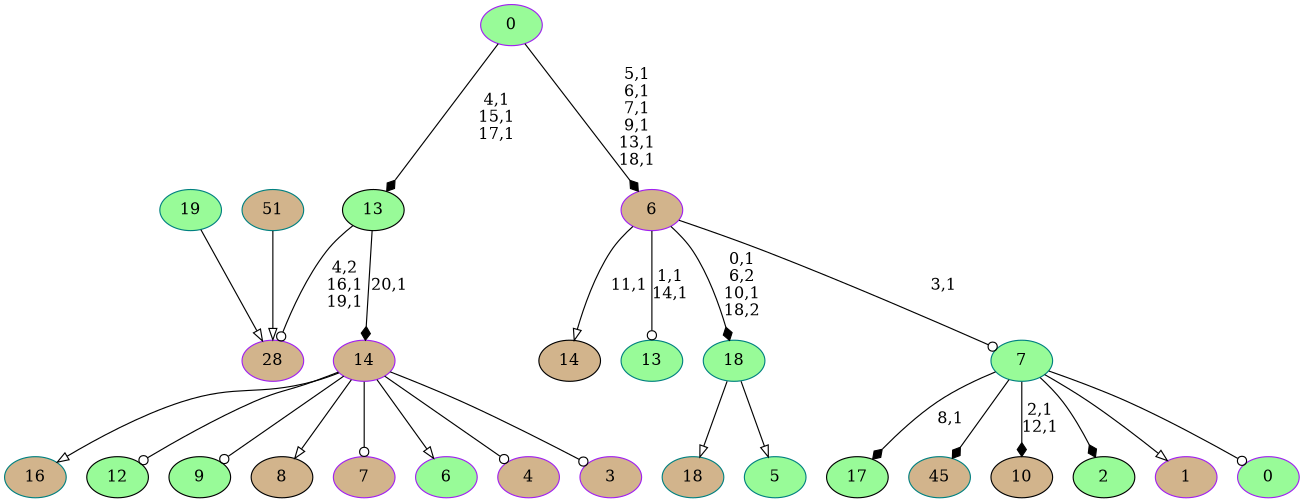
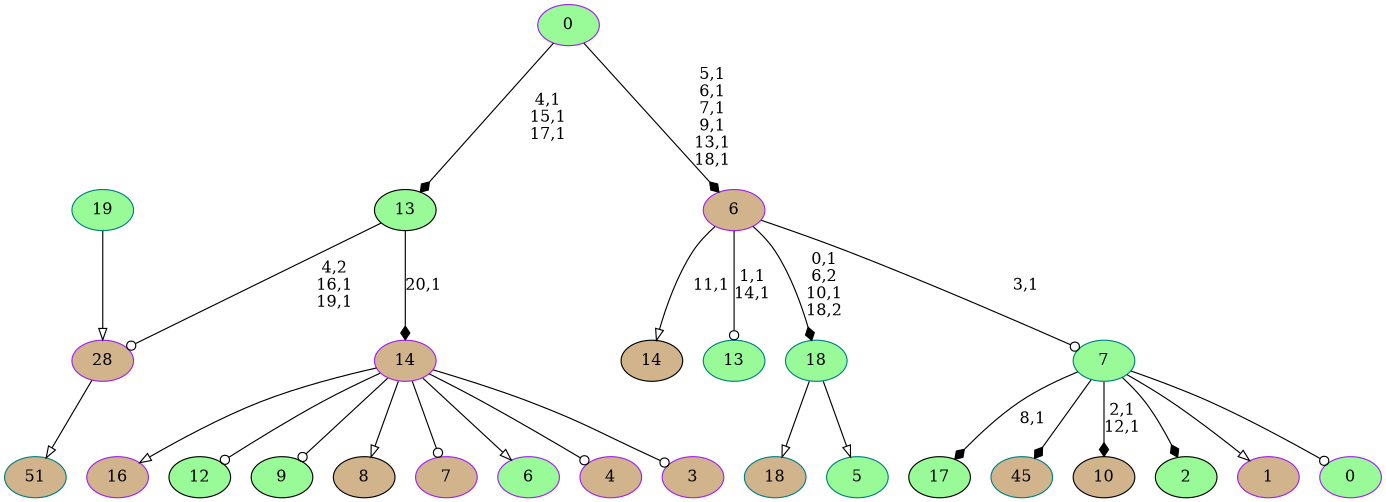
(273, 280) -> (72, 414)
(35, 477) -> (118, 477)
